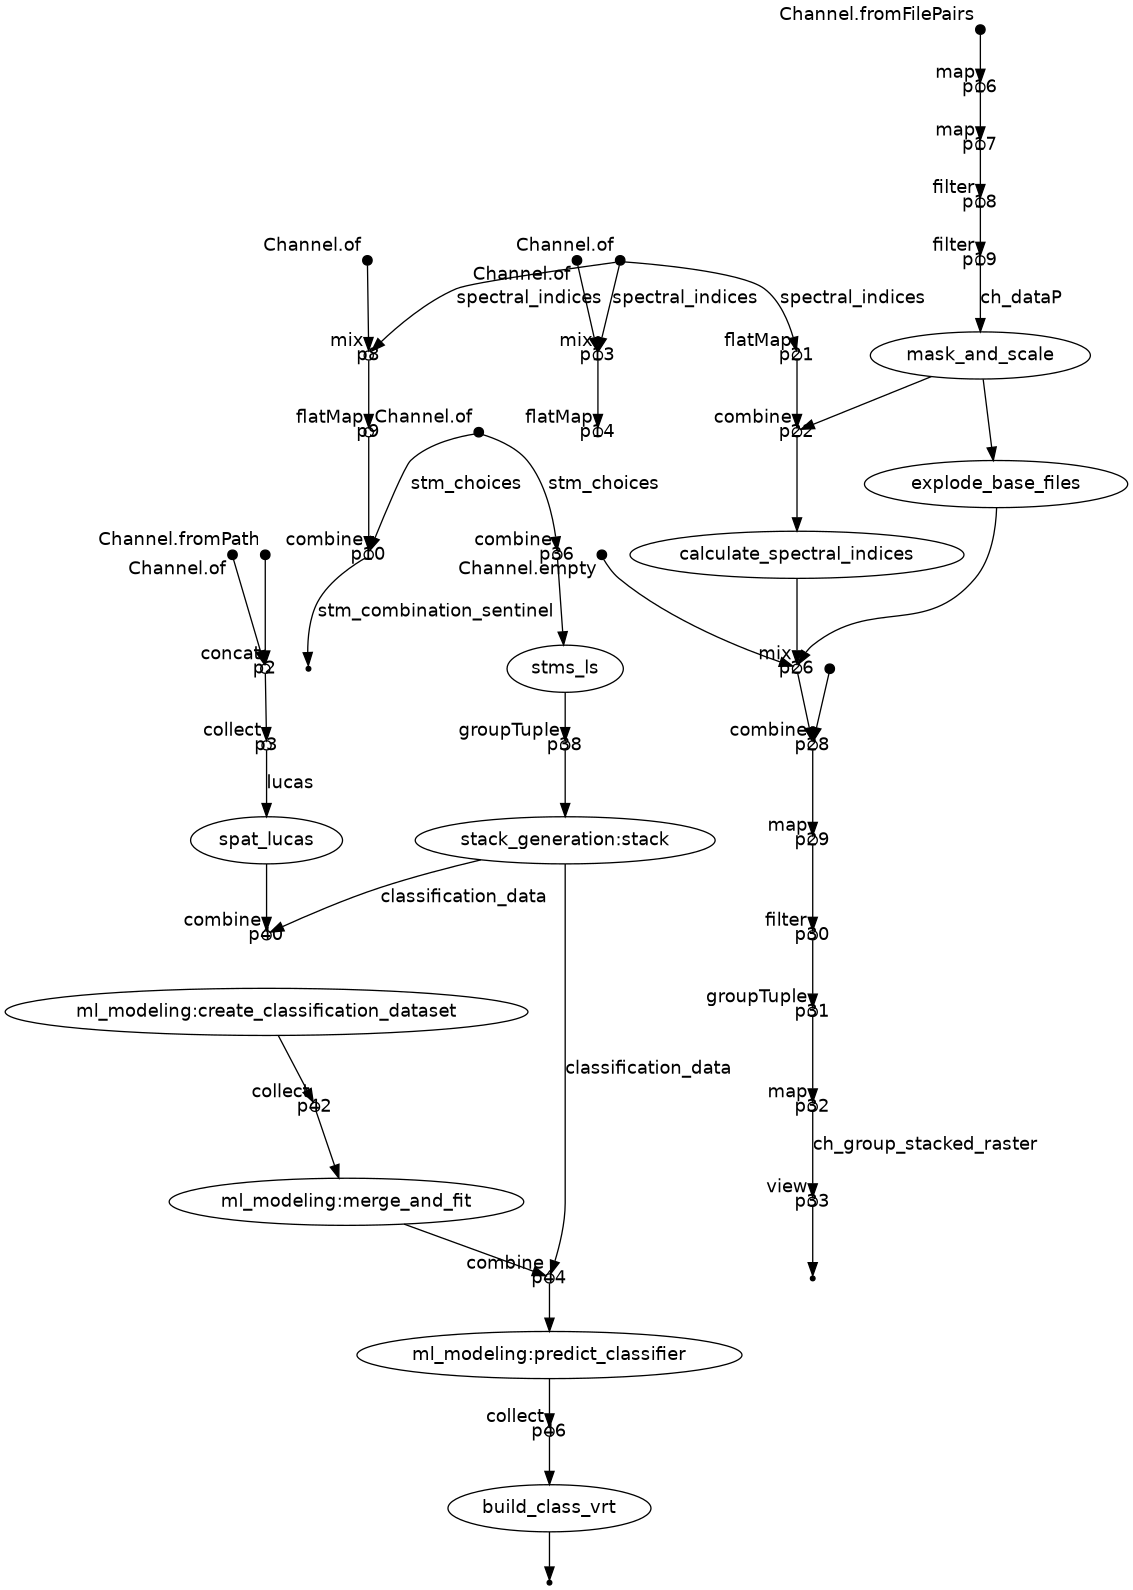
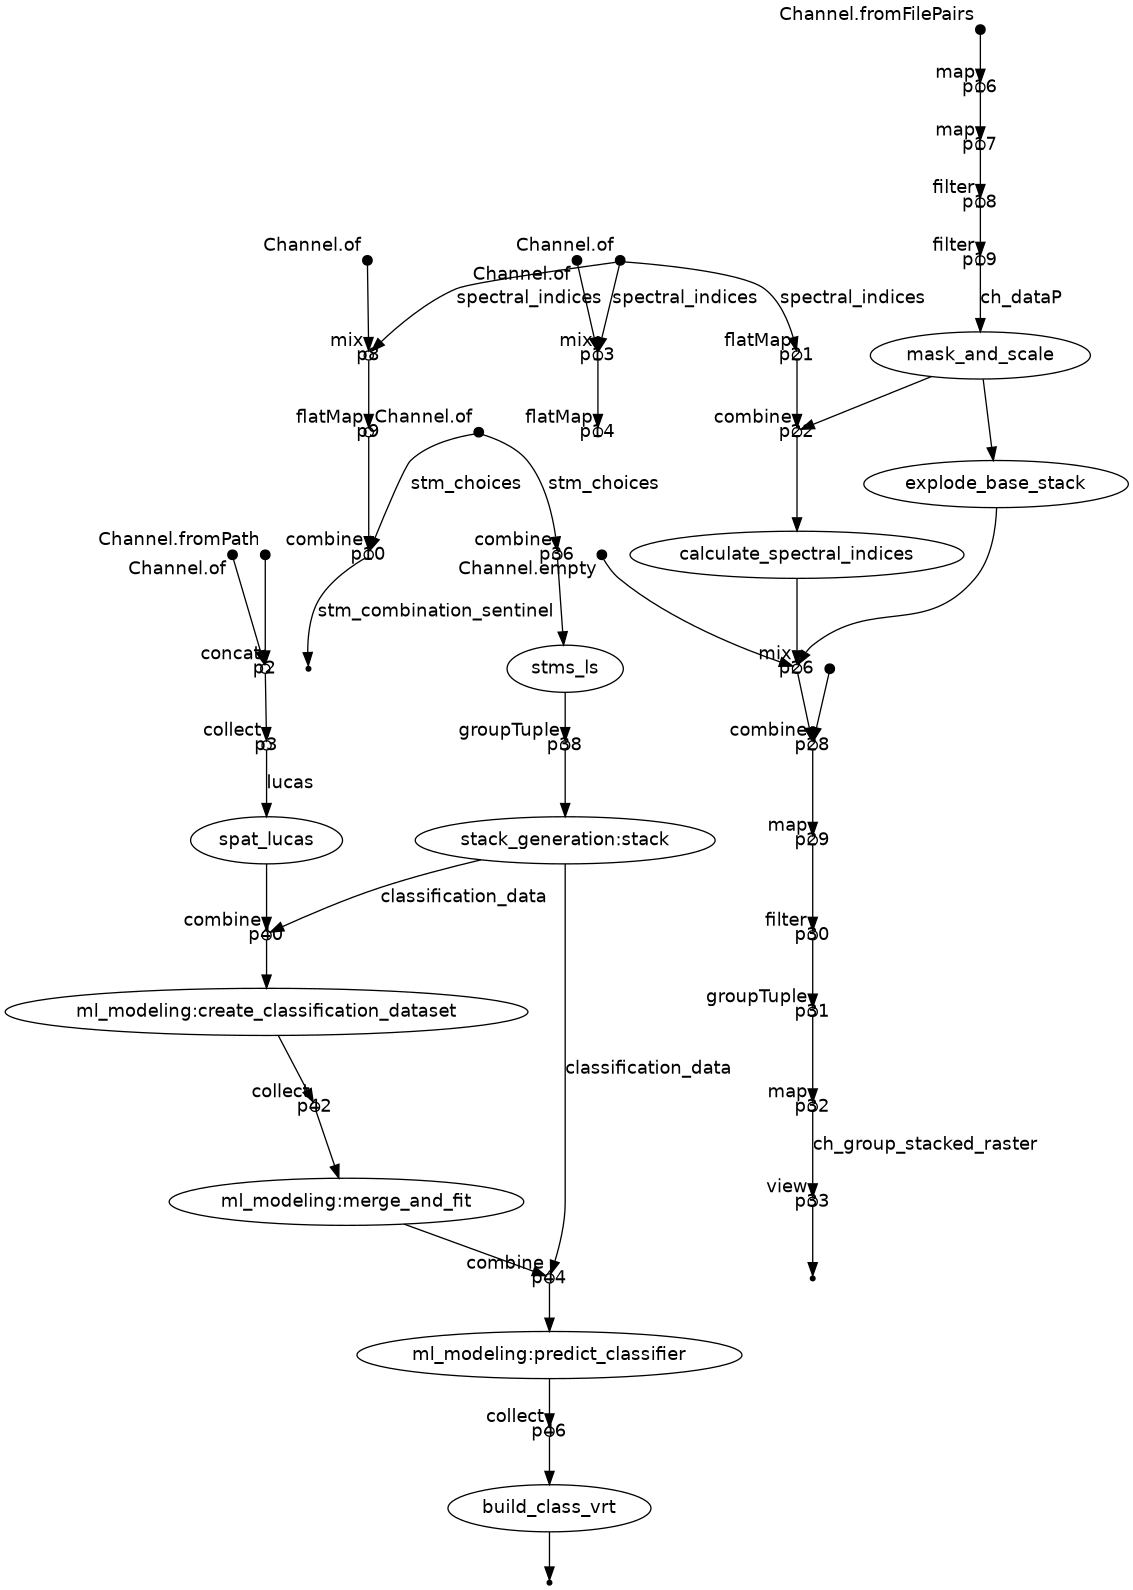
(996, 484) -> (996, 484)
none -> (267, 958)
